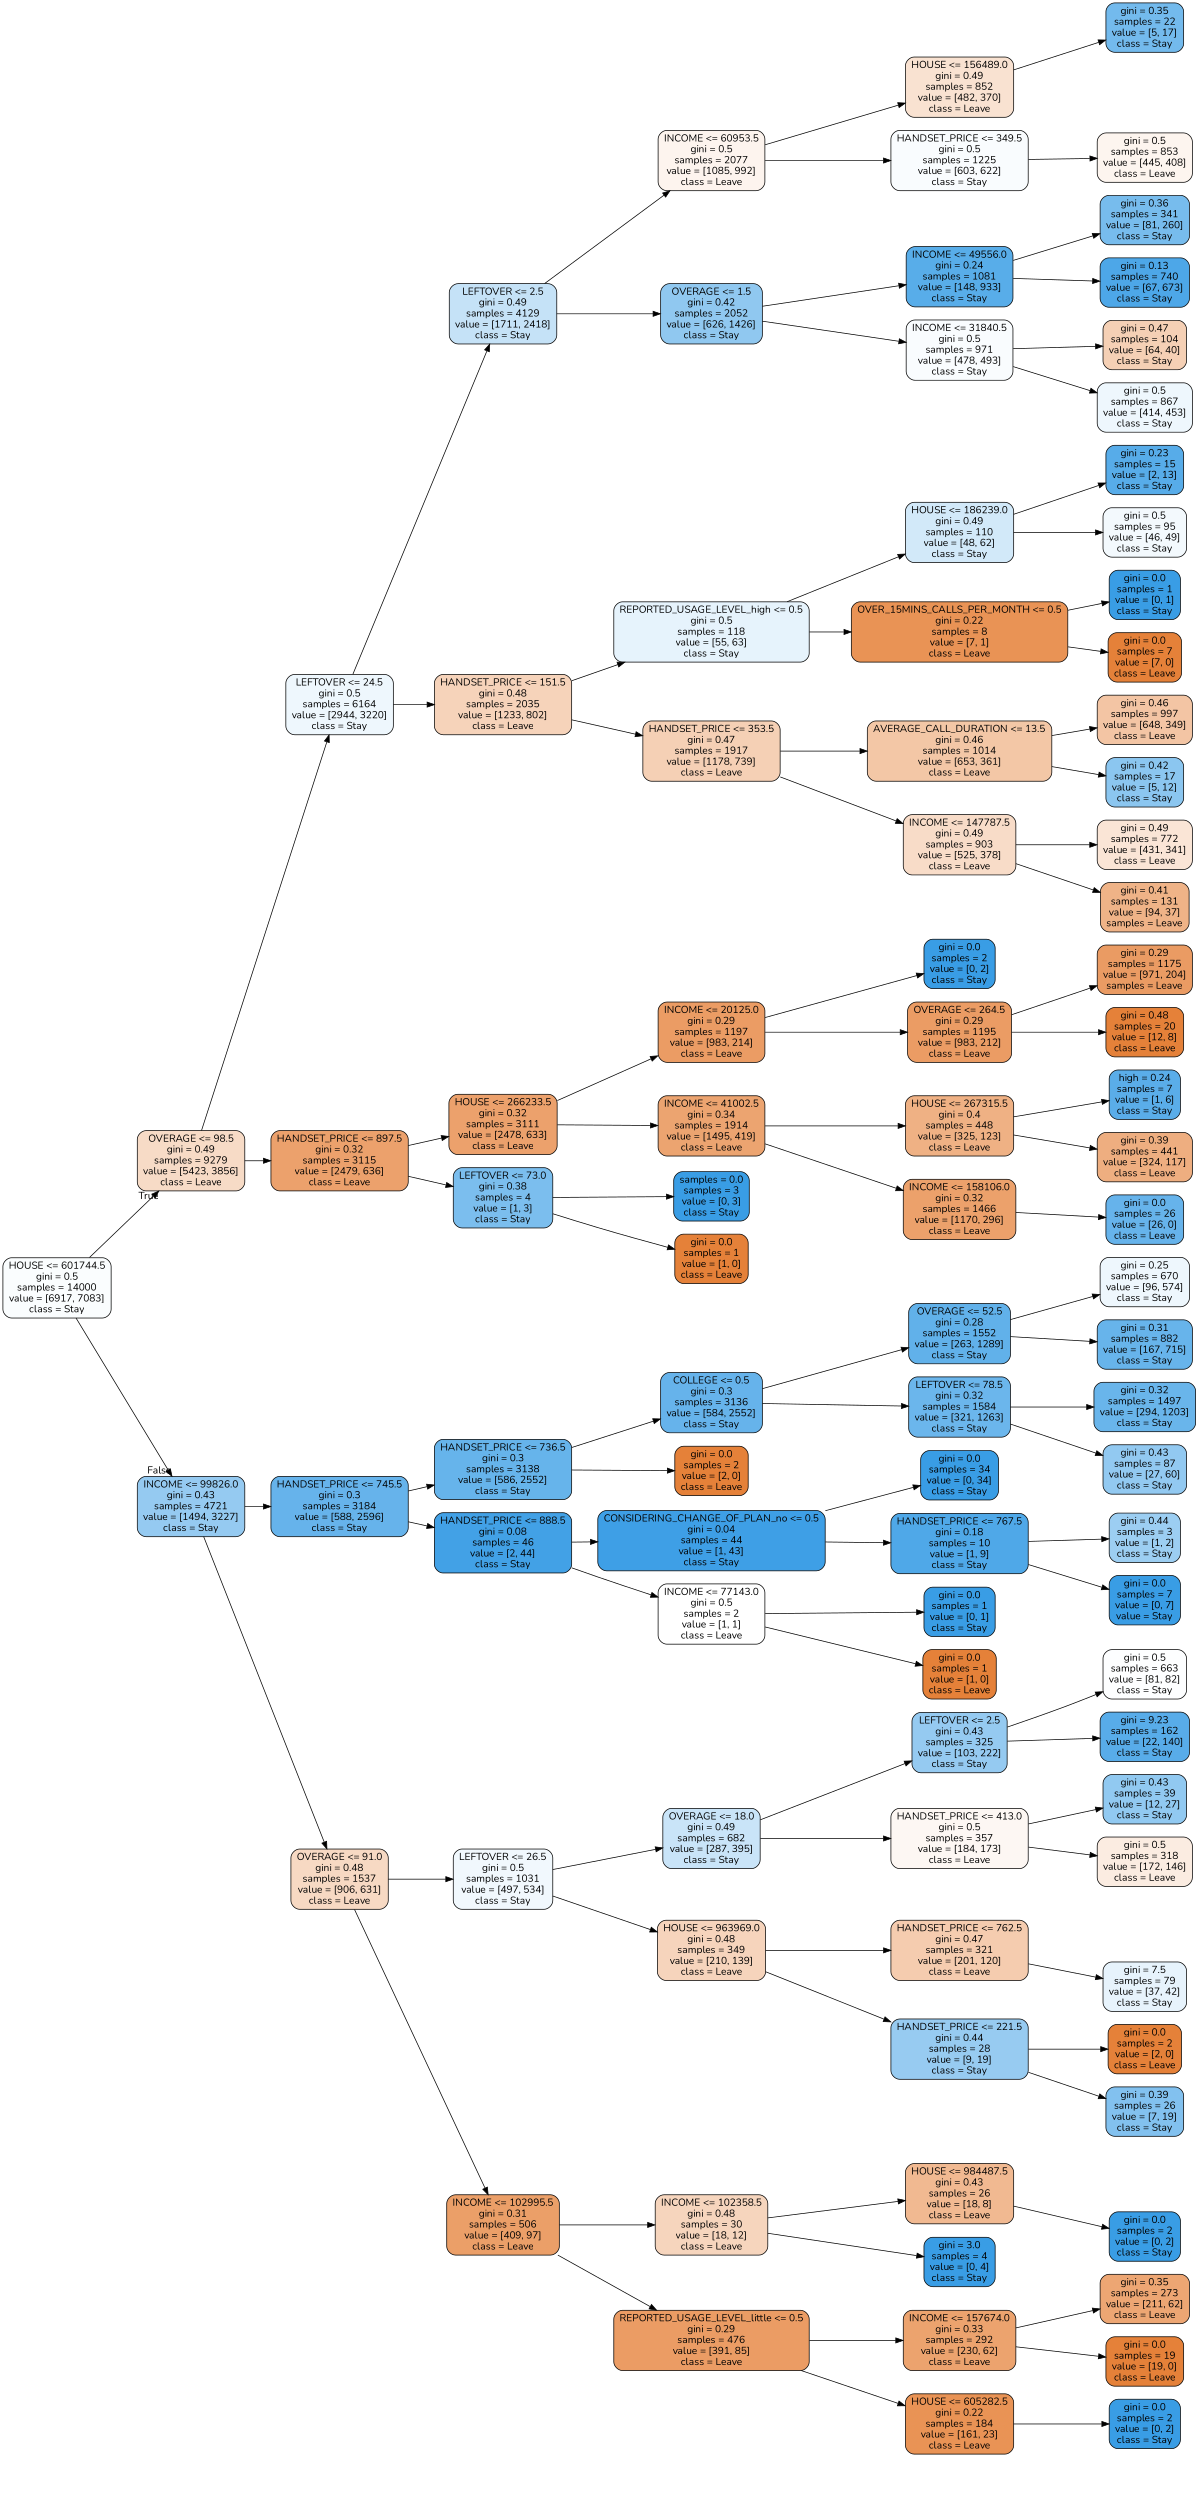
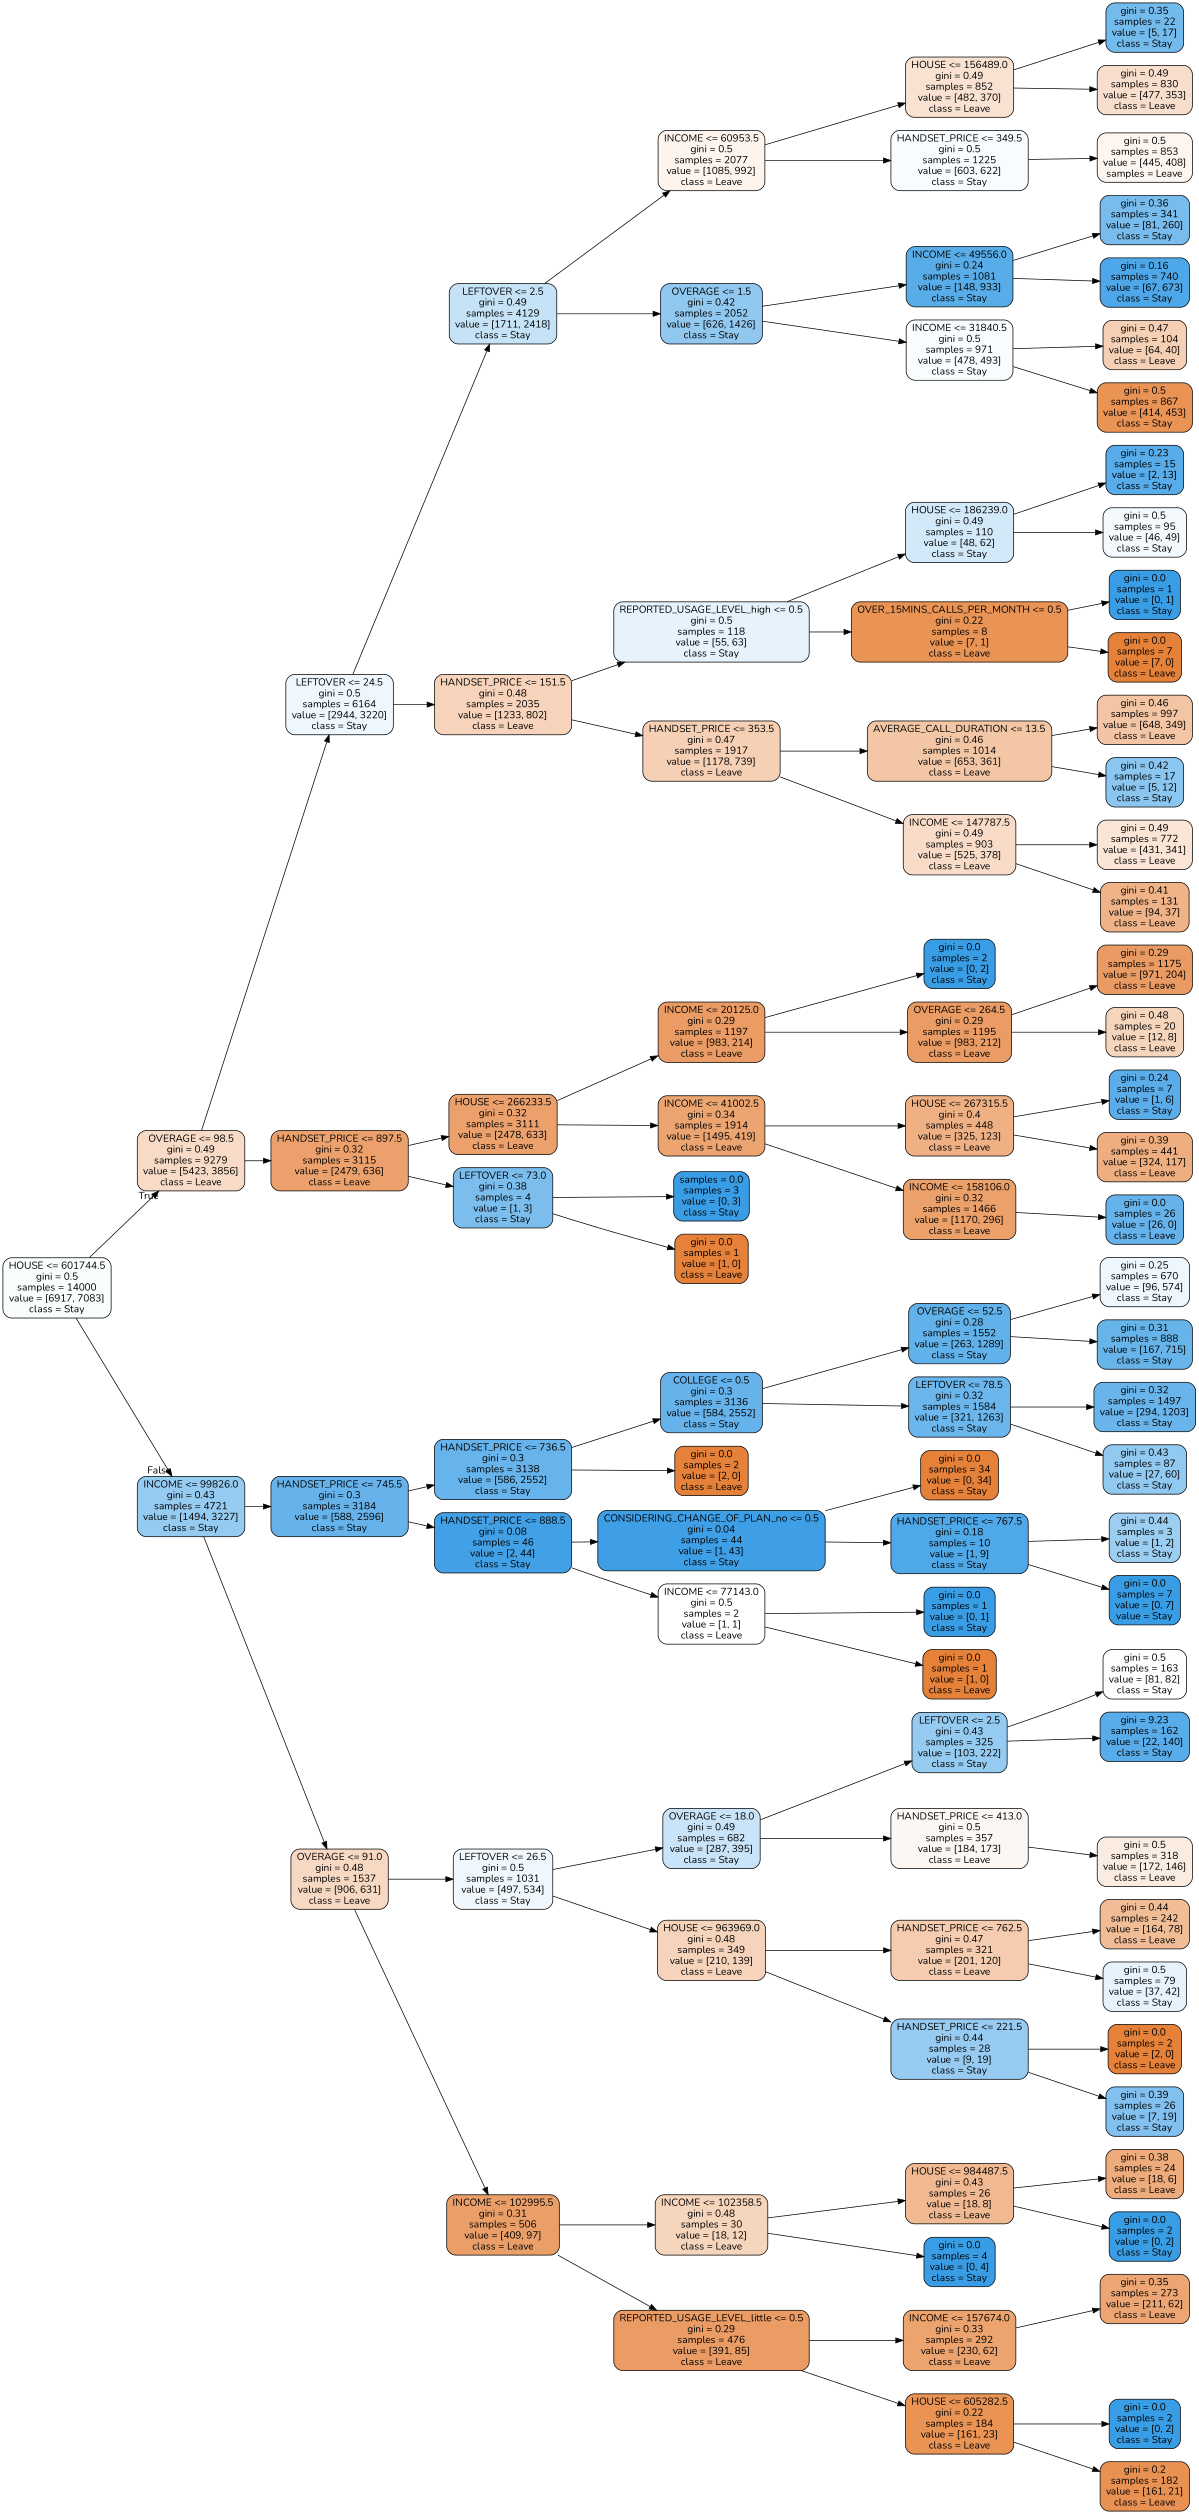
none -> (1145, 90)
(1145, 158) -> (1145, 158)
(1145, 283) -> (1145, 283)
(1145, 345) -> (1145, 345)
(1145, 408) -> (1145, 408)
(1145, 907) -> (1145, 907)
(1145, 970) -> (1145, 970)
(1145, 1032) -> (1145, 1032)
(1145, 1095) -> (1145, 1095)
(1145, 1345) -> (1145, 1345)
(960, 1475) -> (960, 1475)
(1145, 1674) -> (1145, 1674)
(1145, 1799) -> none
none -> (1145, 1924)
(1145, 1987) -> (1145, 1987)
none -> (1145, 2174)
(960, 2262) -> (960, 2262)
(1145, 2361) -> none
none -> (1145, 2486)
